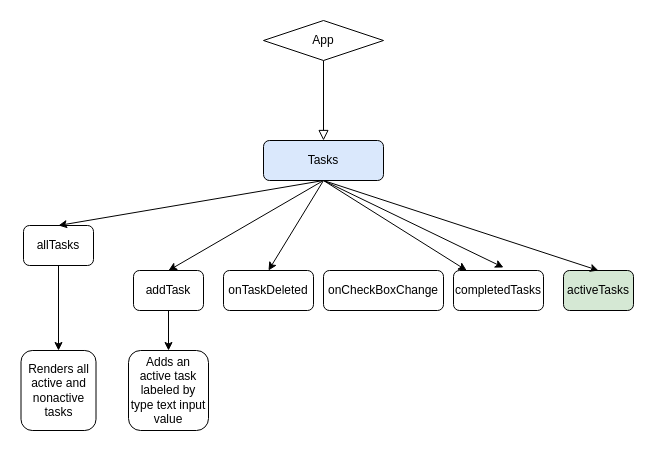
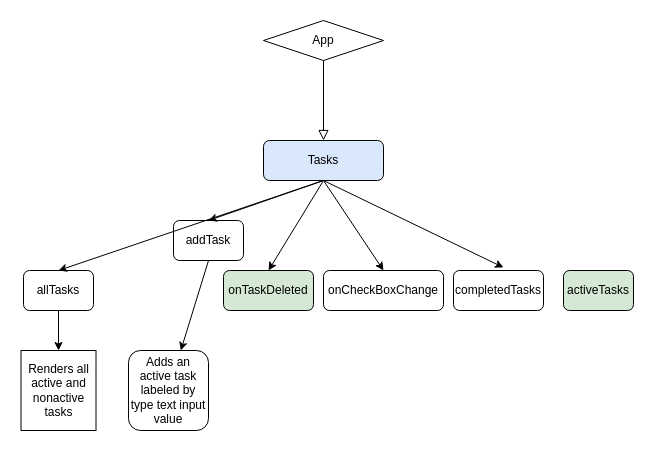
(396, 226) -> (353, 224)
(462, 226) -> none
(59, 246) -> (59, 291)
(169, 291) -> (209, 241)
(269, 291) -> (269, 291)
(59, 391) -> (59, 391)
